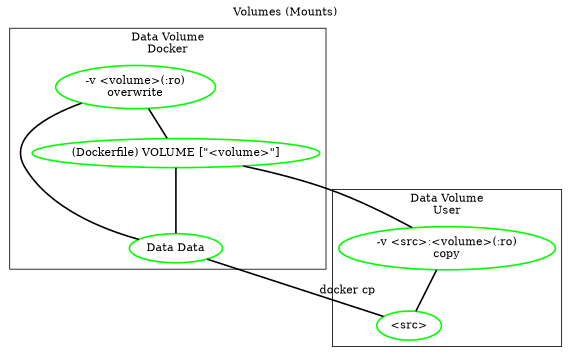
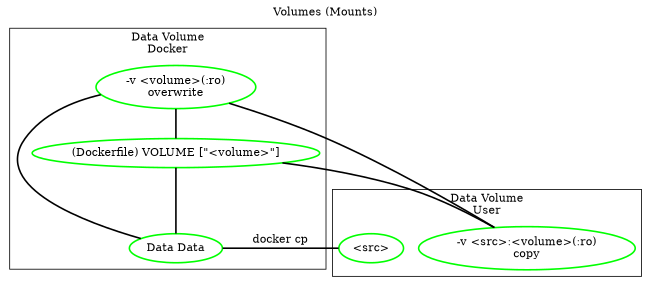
(426, 291) -> (366, 157)
